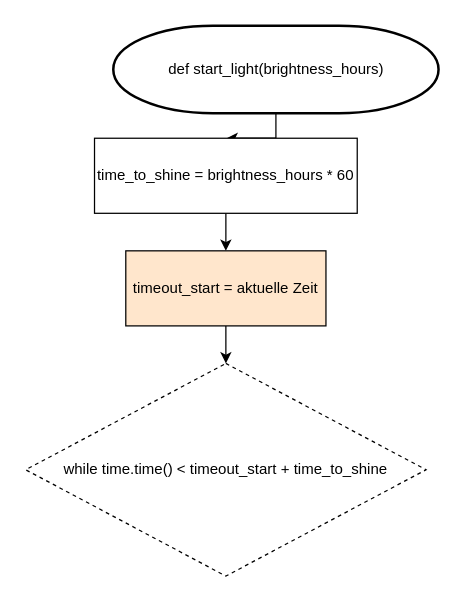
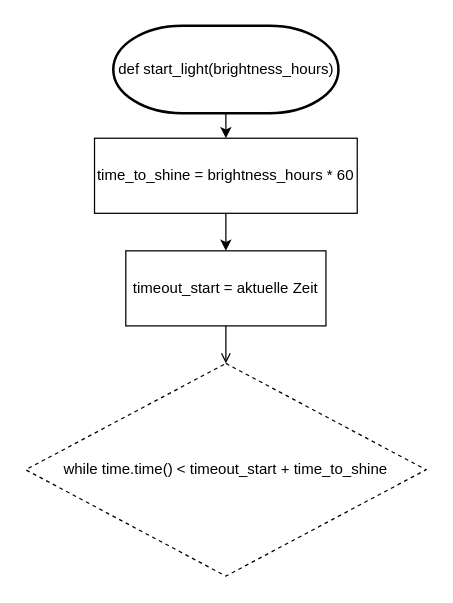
(276, 69) -> (226, 69)
(226, 288) -> (226, 288)
(226, 353) -> (226, 355)
